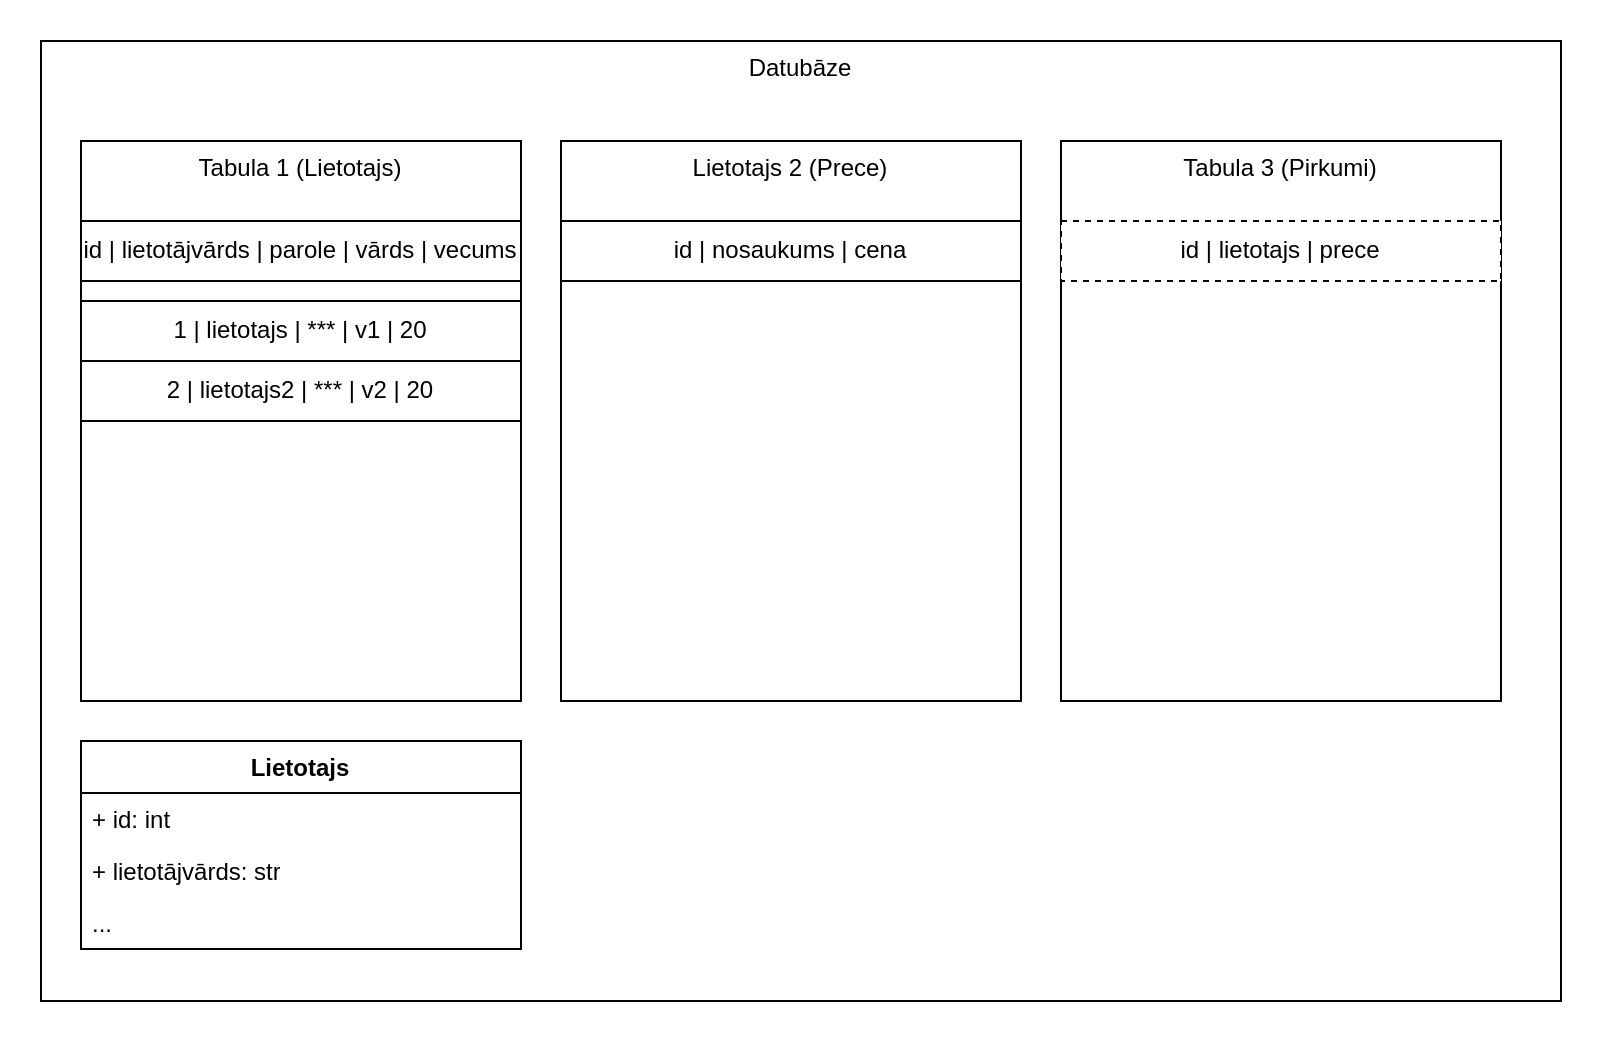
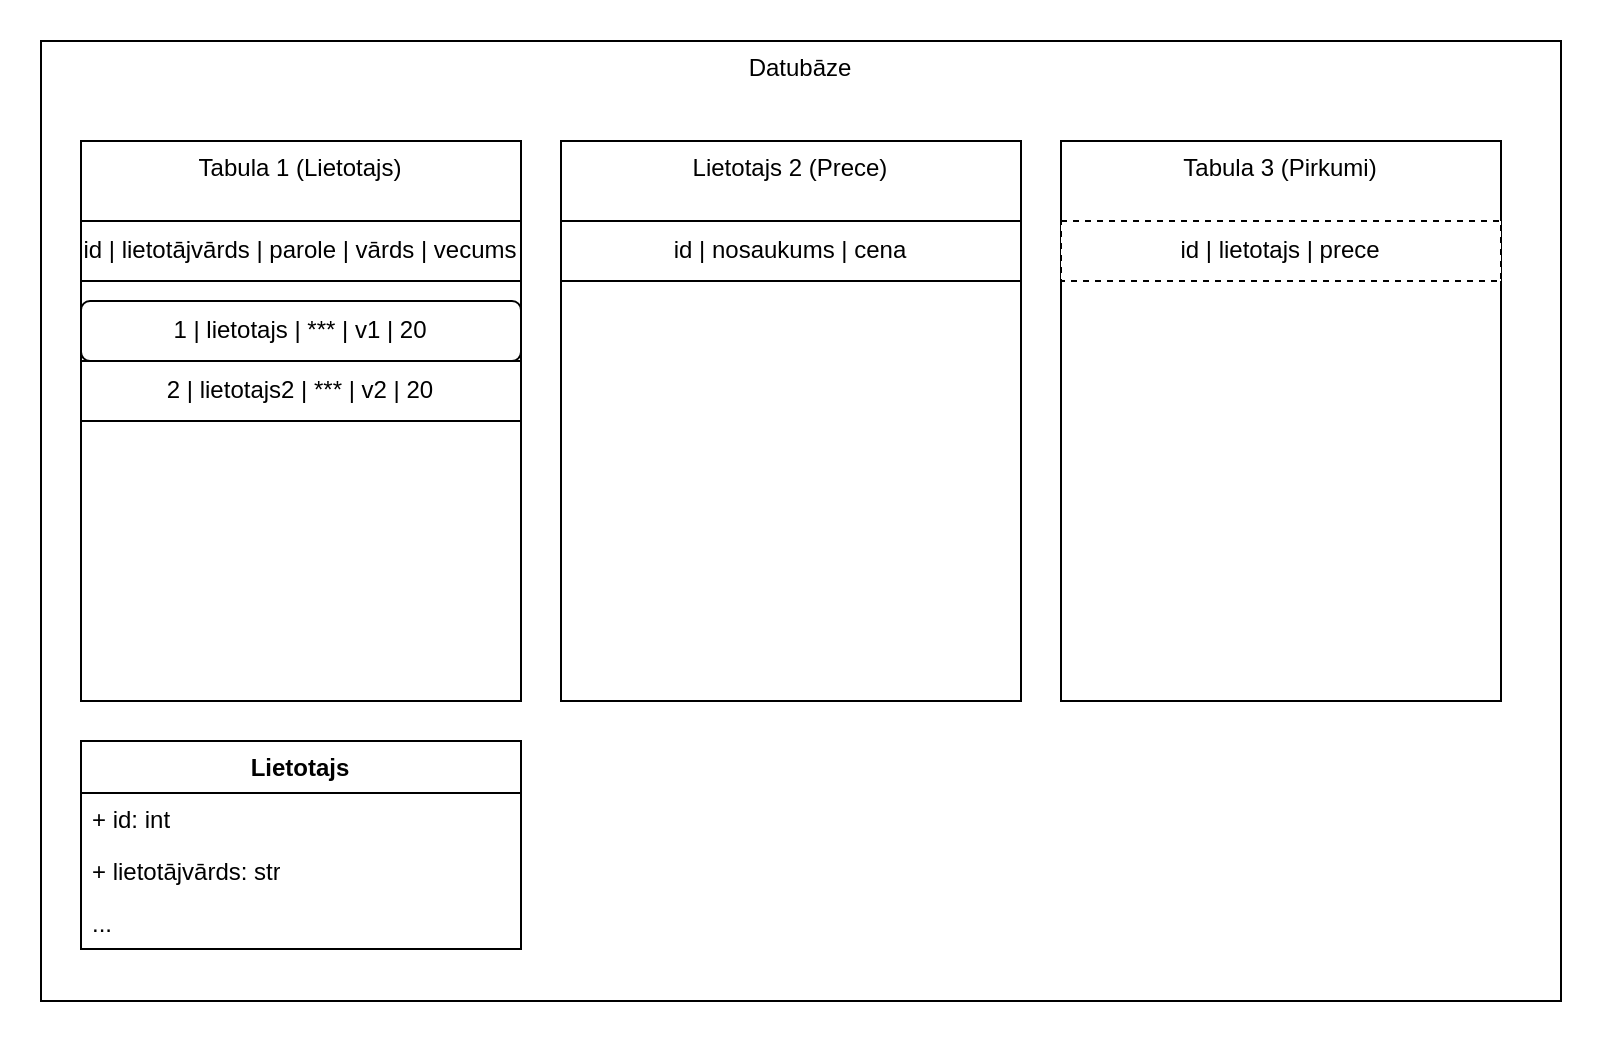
(301, 331) -> (301, 331)
